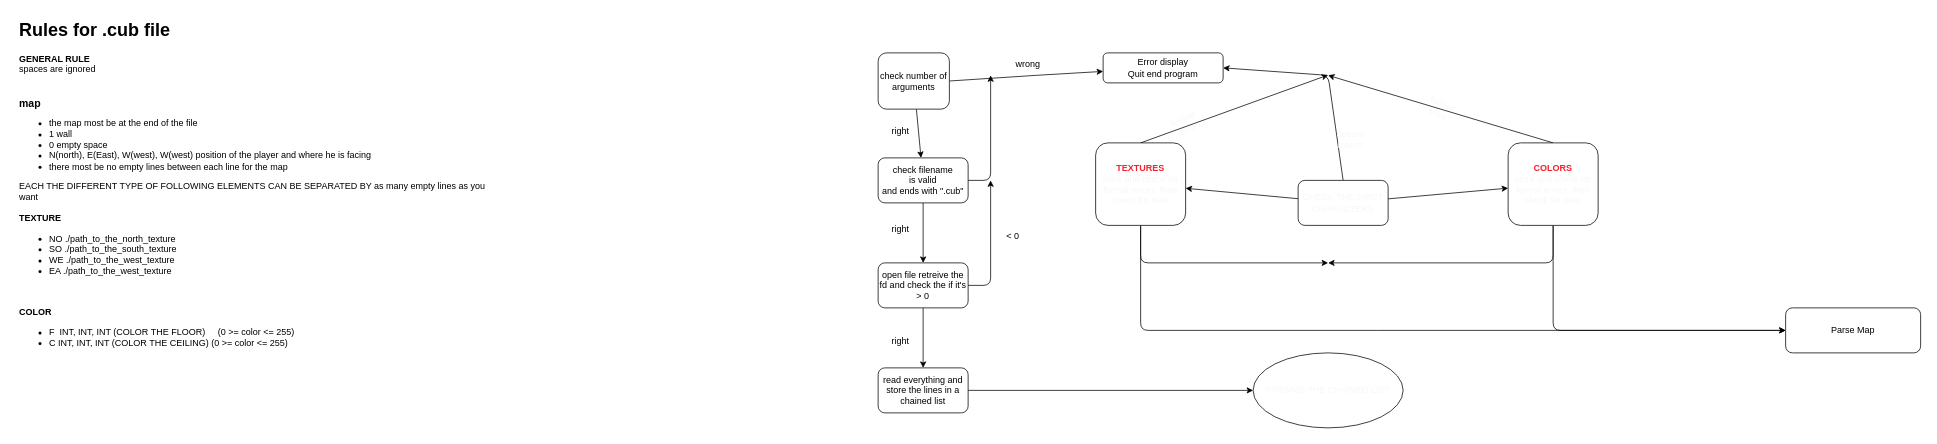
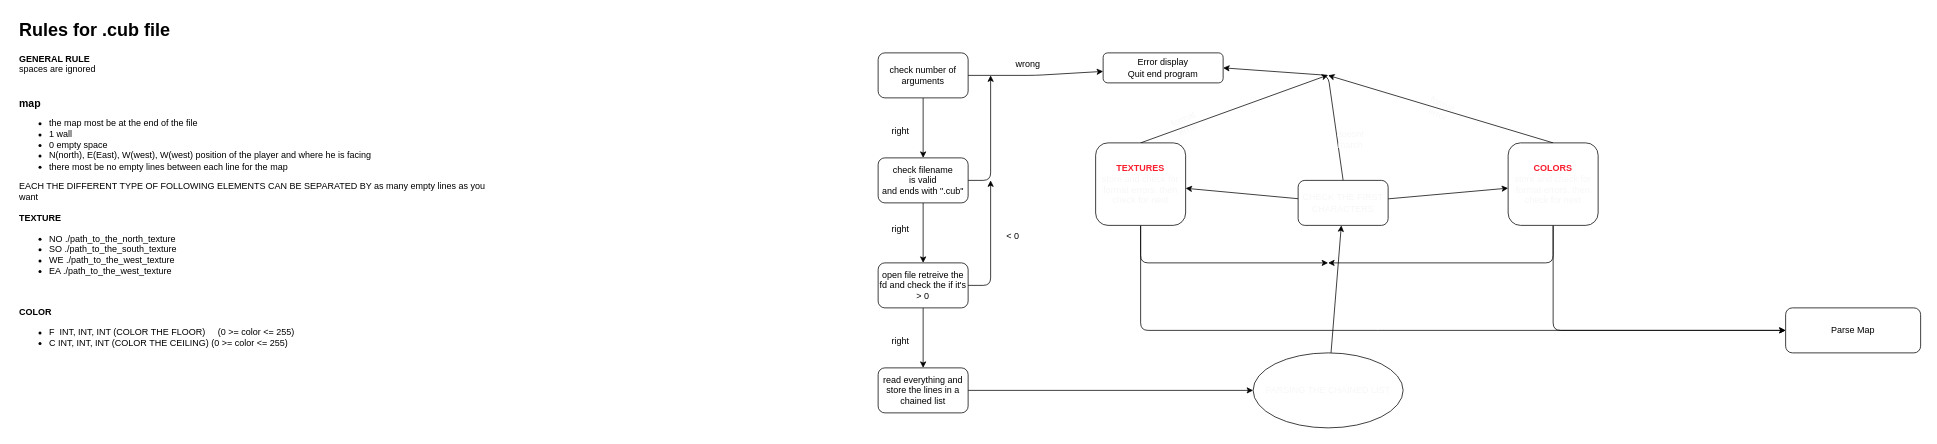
(914, 81) -> (923, 75)
none -> (1336, 291)
